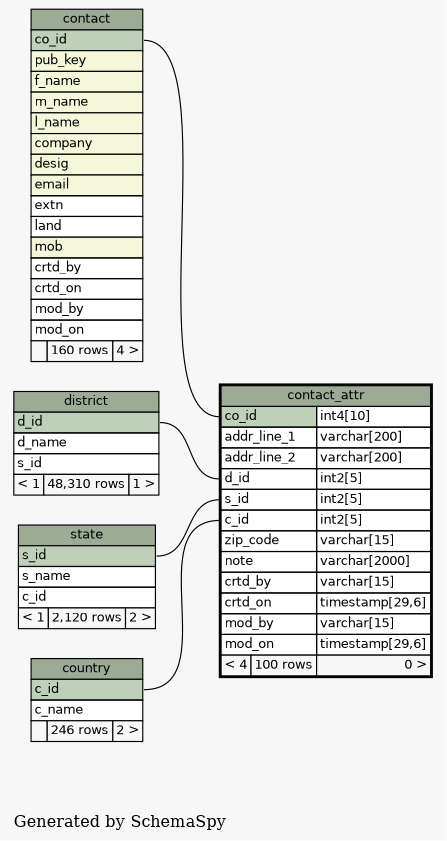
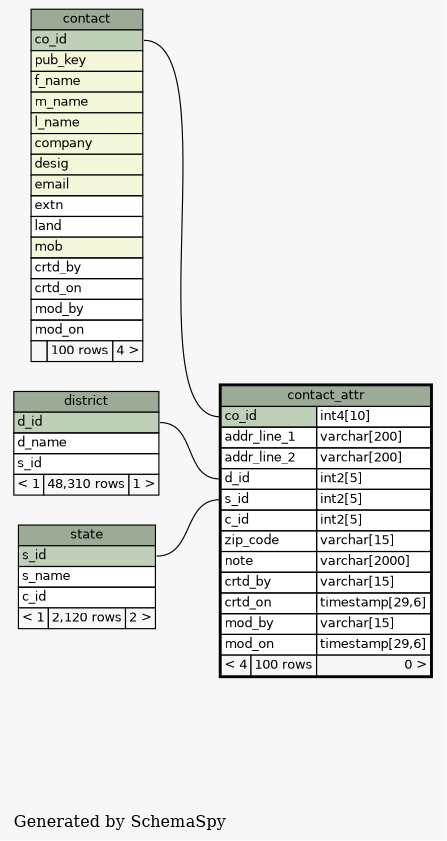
(80, 351) -> (80, 351)
(86, 700) -> none
